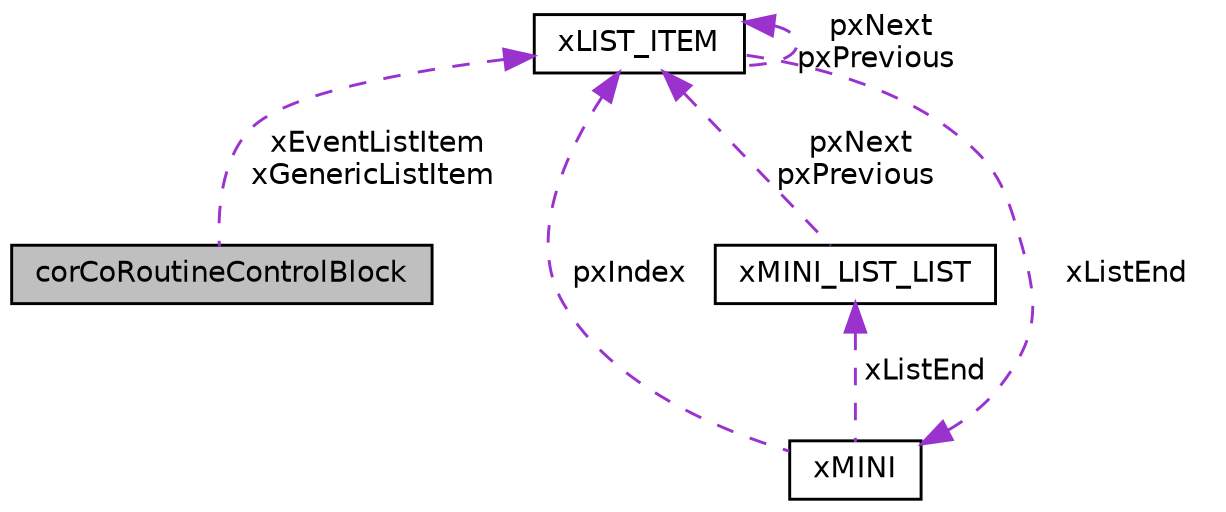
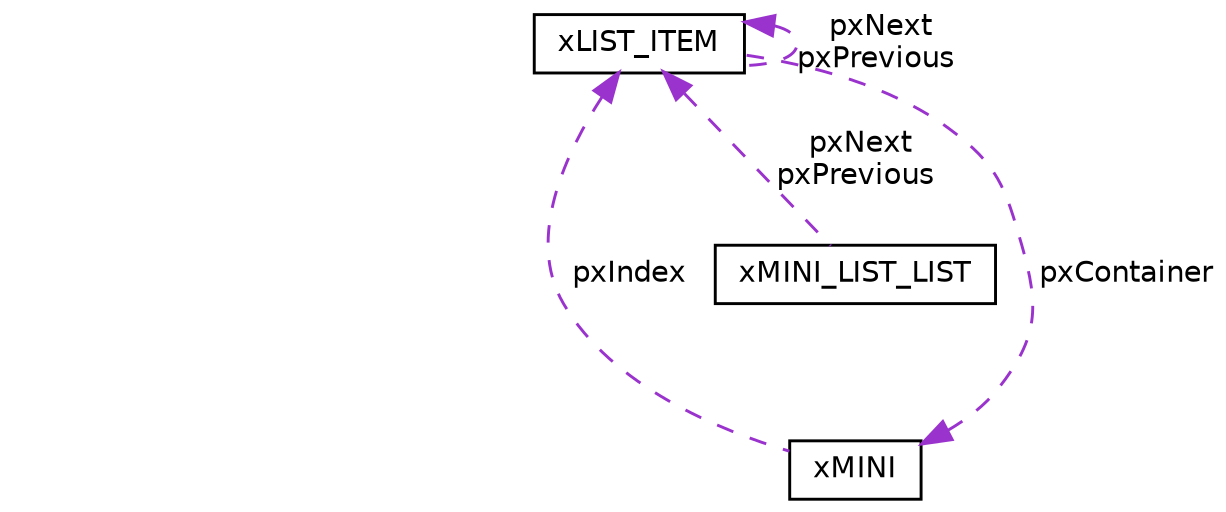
(222, 274) -> none
(1123, 274) -> (1123, 274)
(855, 387) -> none
